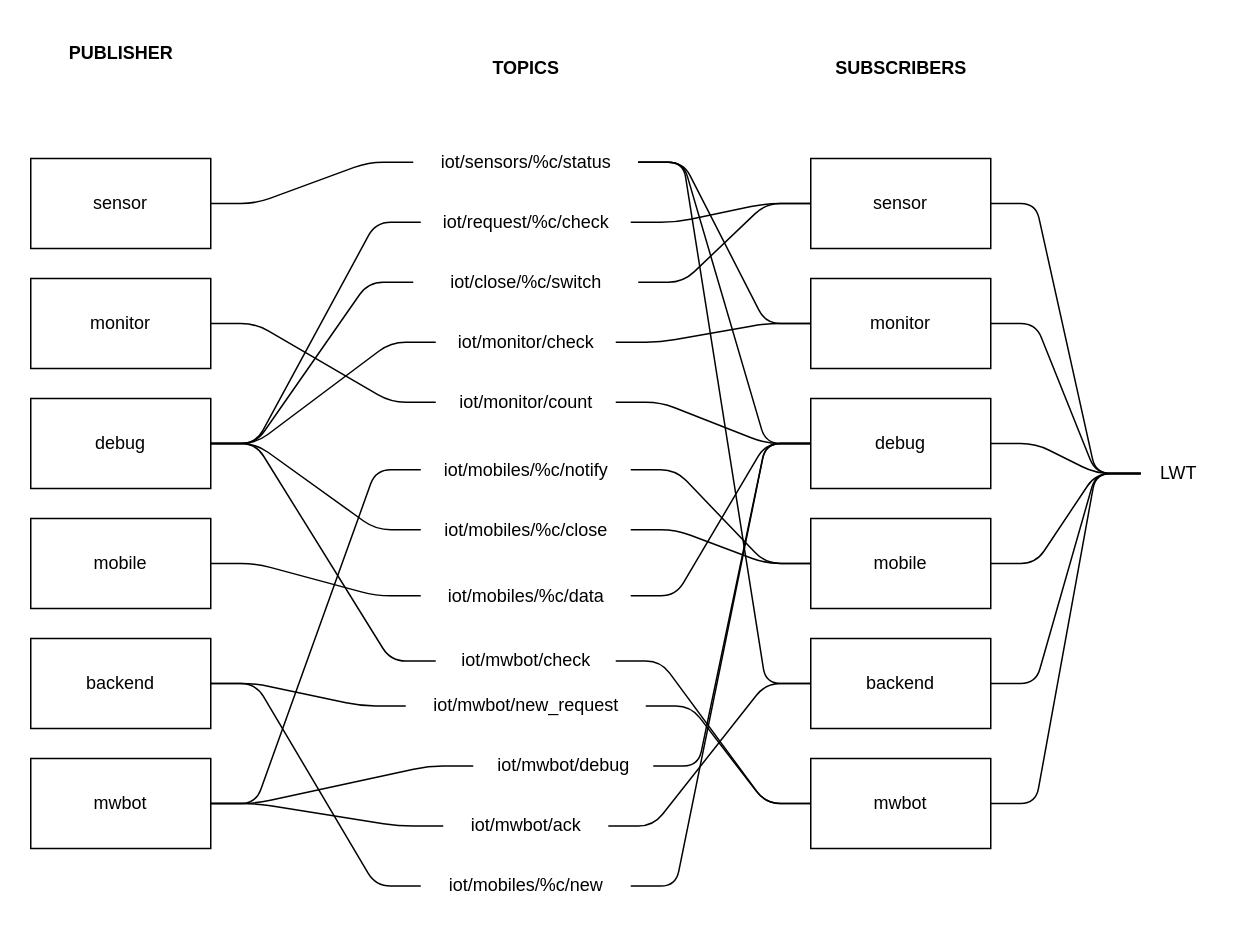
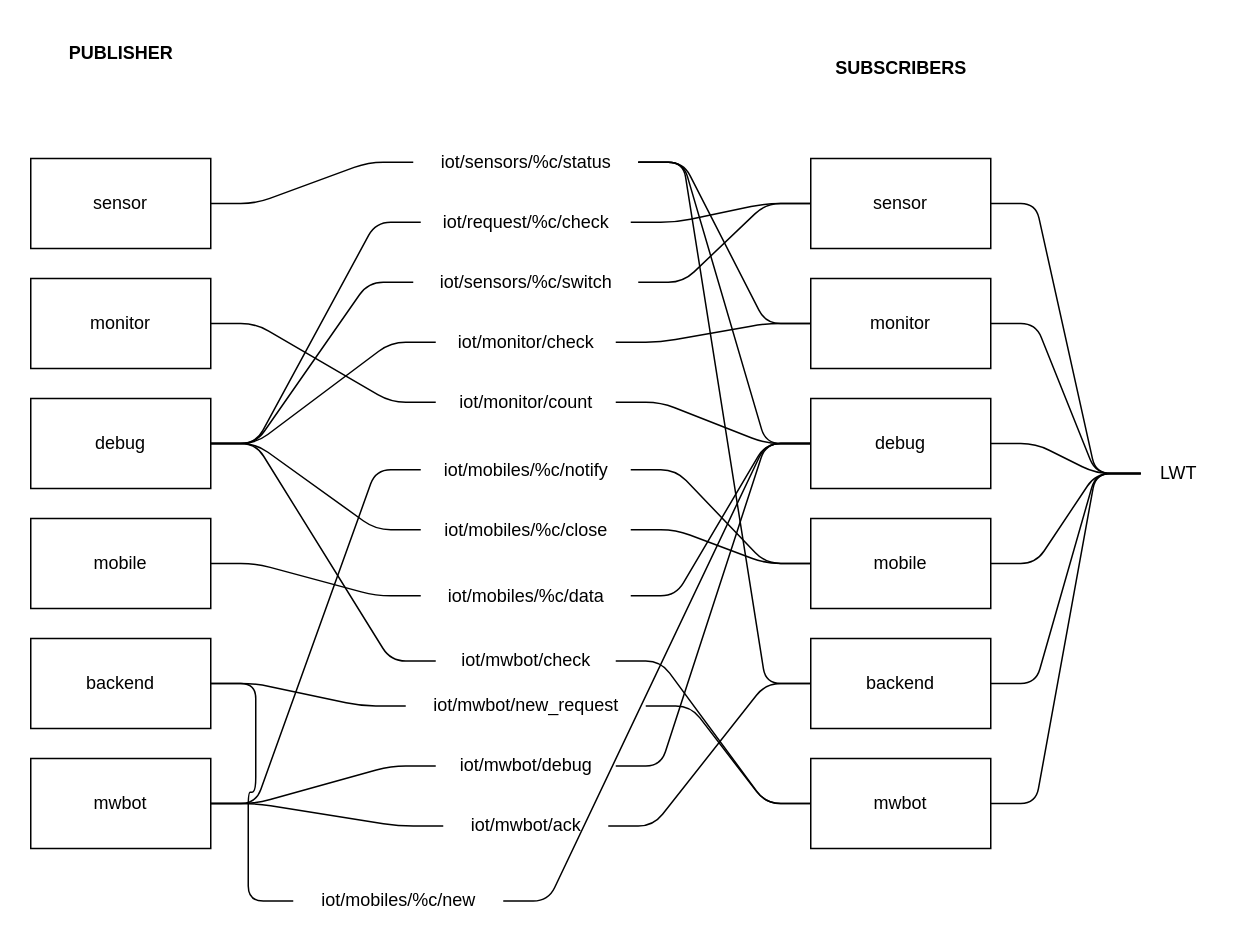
(526, 68) -> none
(527, 283) -> (527, 283)
(563, 766) -> (526, 766)
(526, 886) -> (398, 901)
